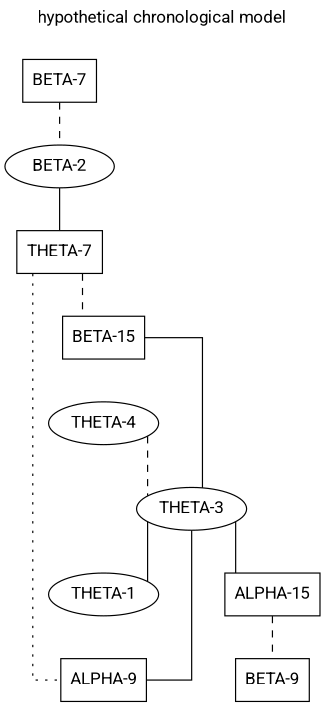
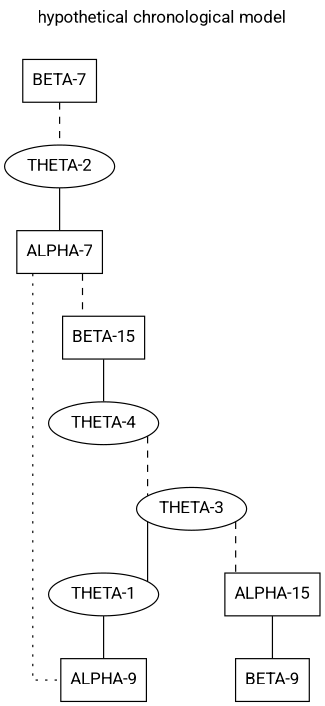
(60, 166) -> (60, 166)
(60, 252) -> (60, 252)
(202, 384) -> (104, 380)
(236, 547) -> (236, 547)
(192, 628) -> (104, 637)
(272, 637) -> (272, 637)
